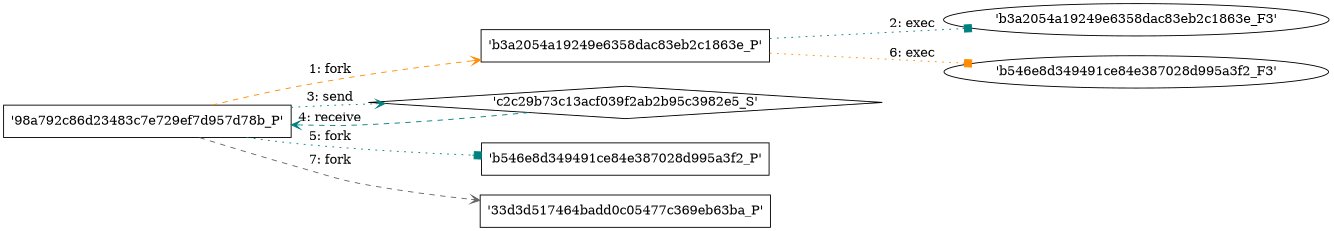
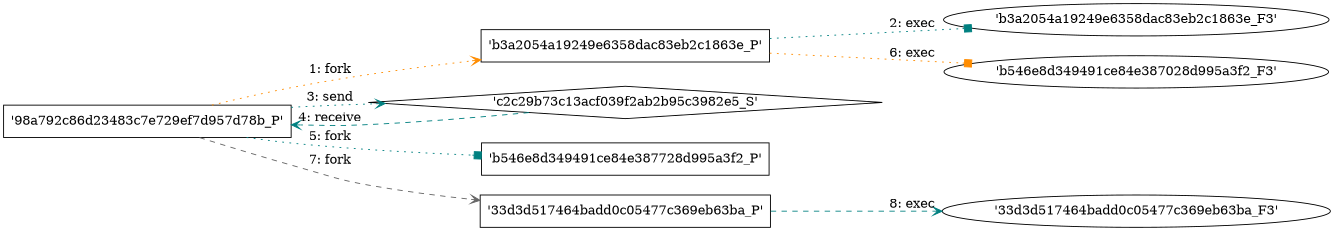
(341, 79) -> (341, 79)
(625, 159) -> (625, 159)
none -> (1136, 211)
